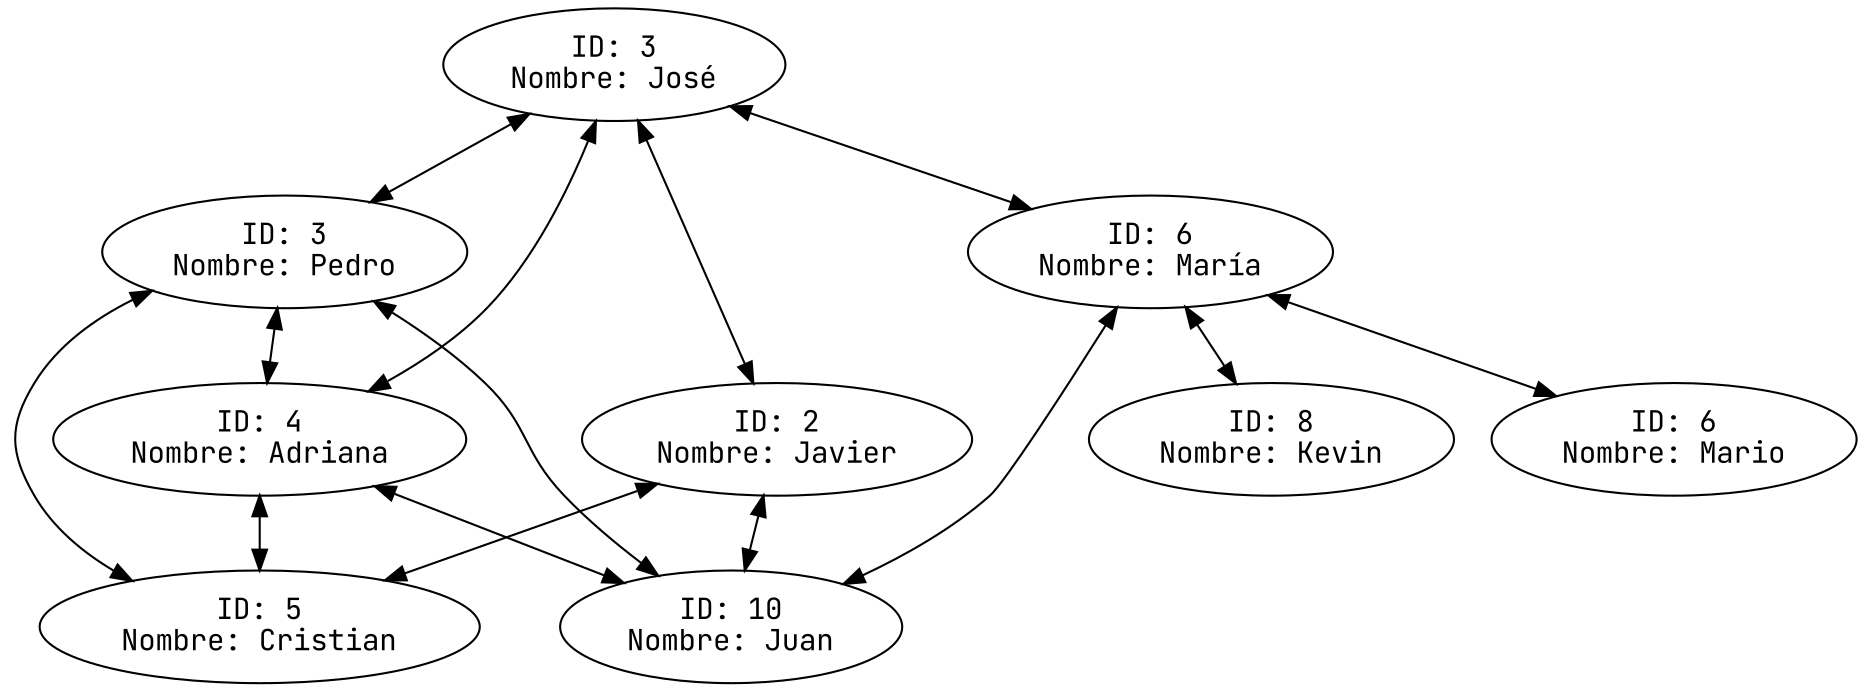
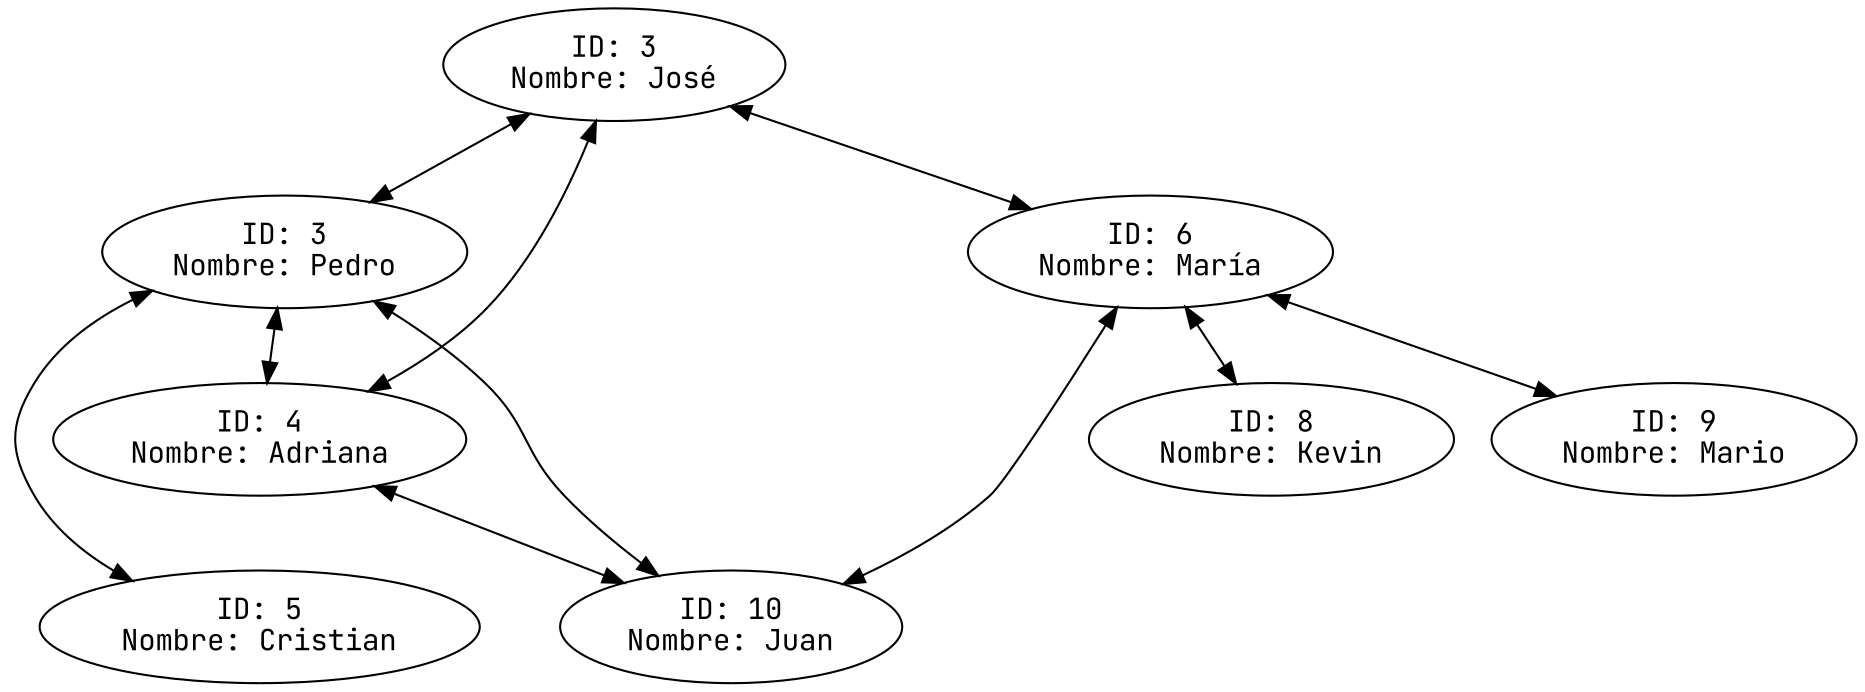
(777, 439) -> none
(1674, 439) -> (1674, 439)
(260, 533) -> none
